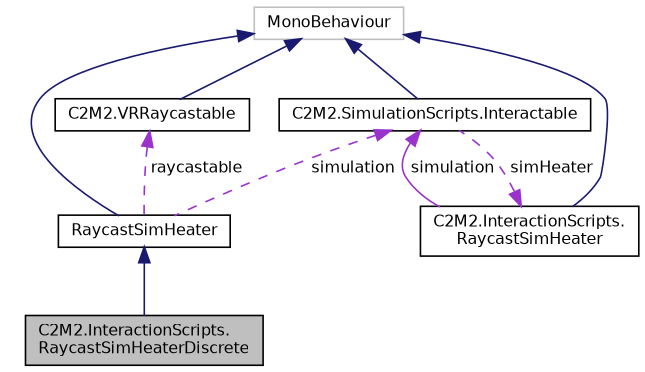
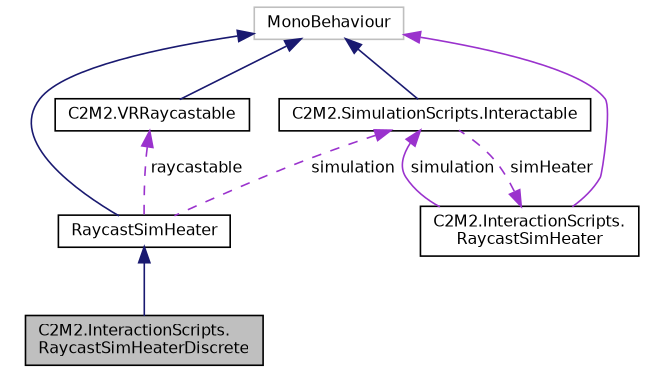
(574, 77) -> (574, 77)
